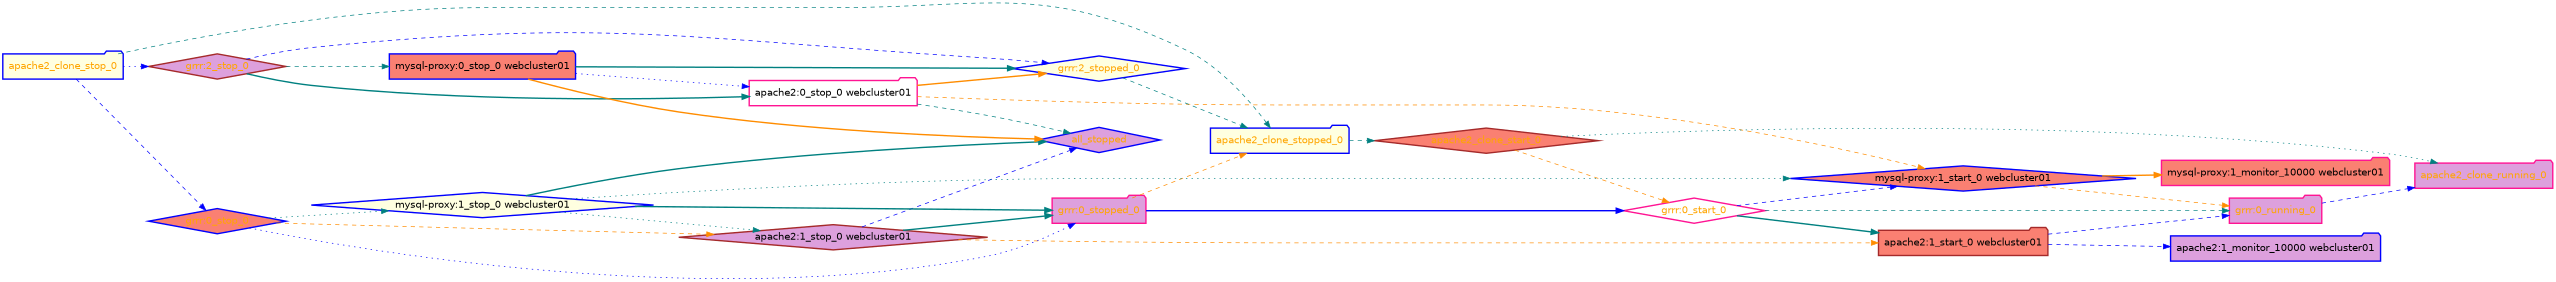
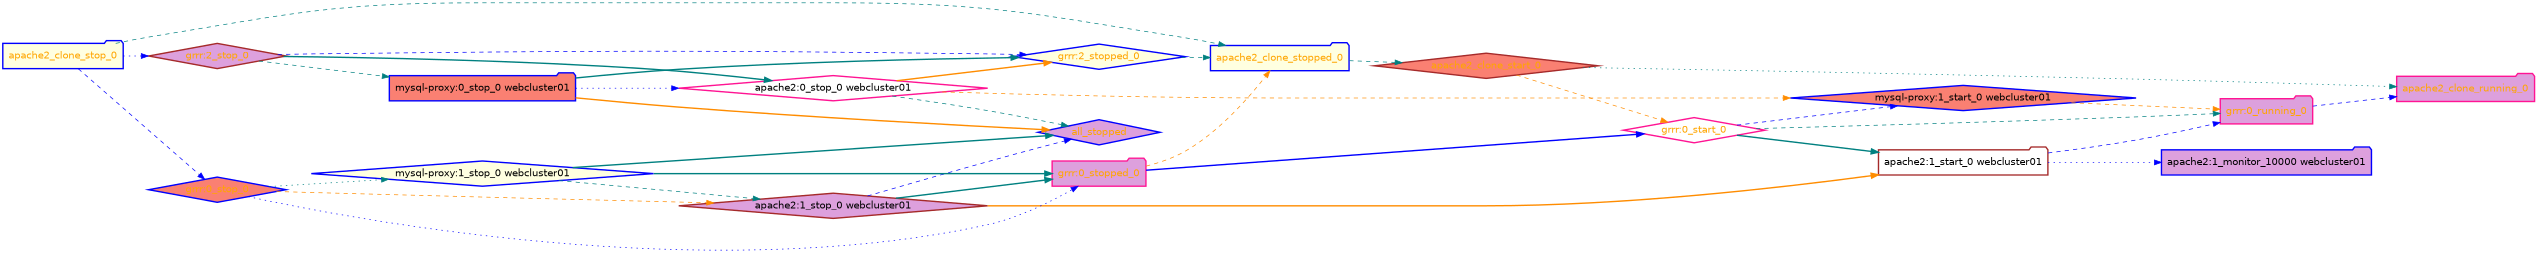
(833, 93) -> (833, 88)
(2276, 173) -> none
(1146, 178) -> none
(656, 221) -> (656, 190)
(1415, 243) -> (1430, 206)
(1963, 243) -> (1963, 162)
(2106, 245) -> (2101, 162)
